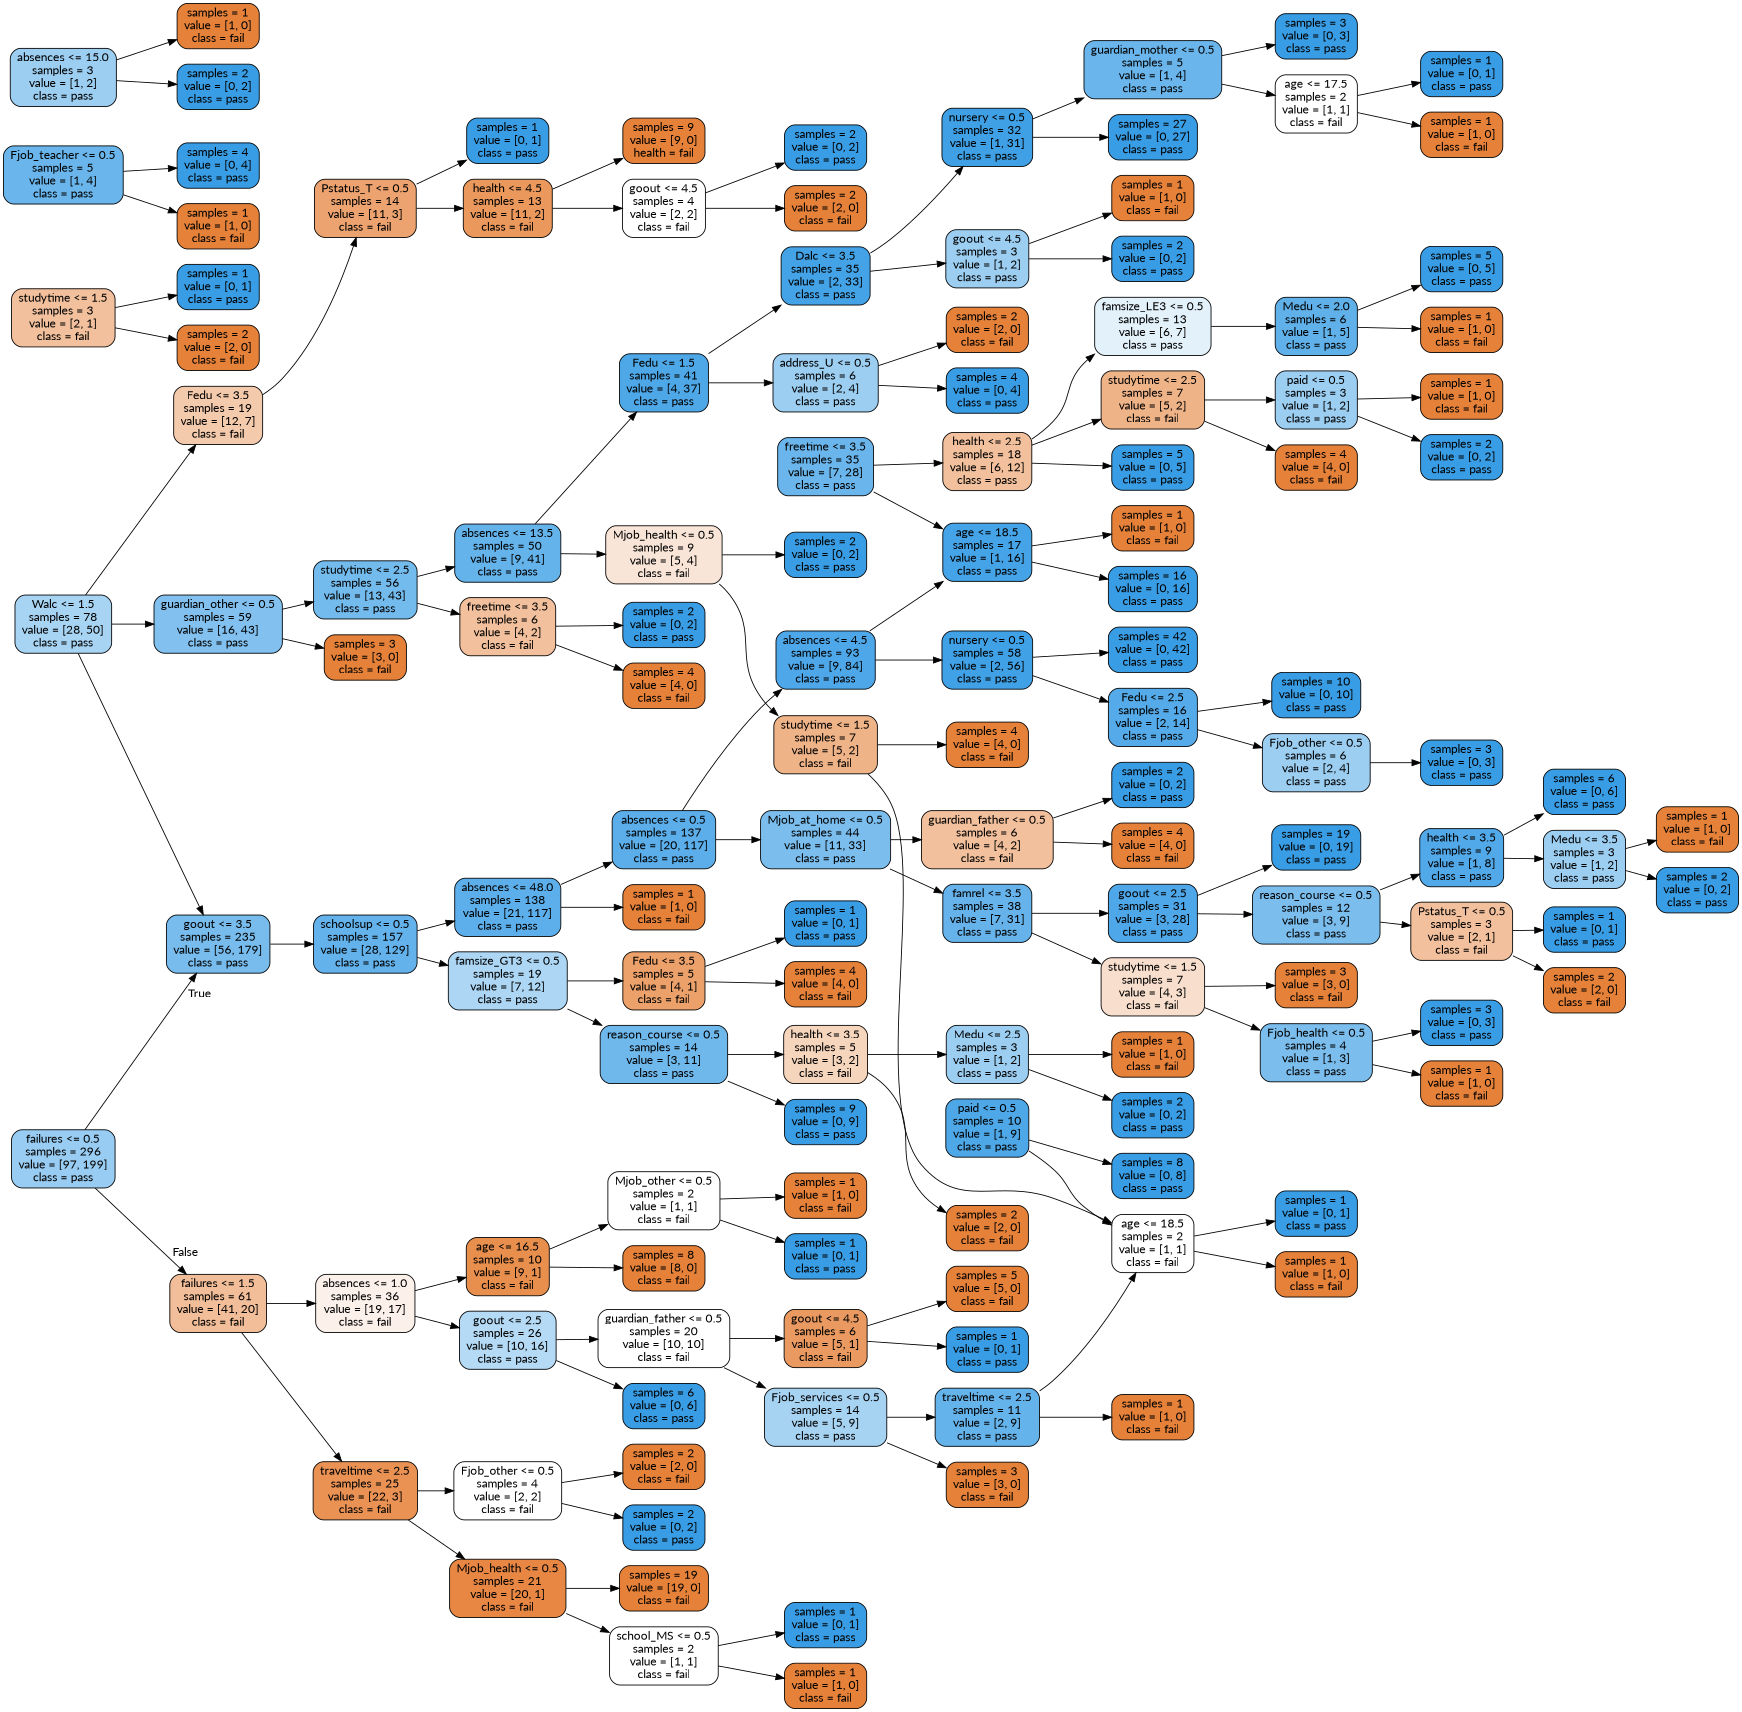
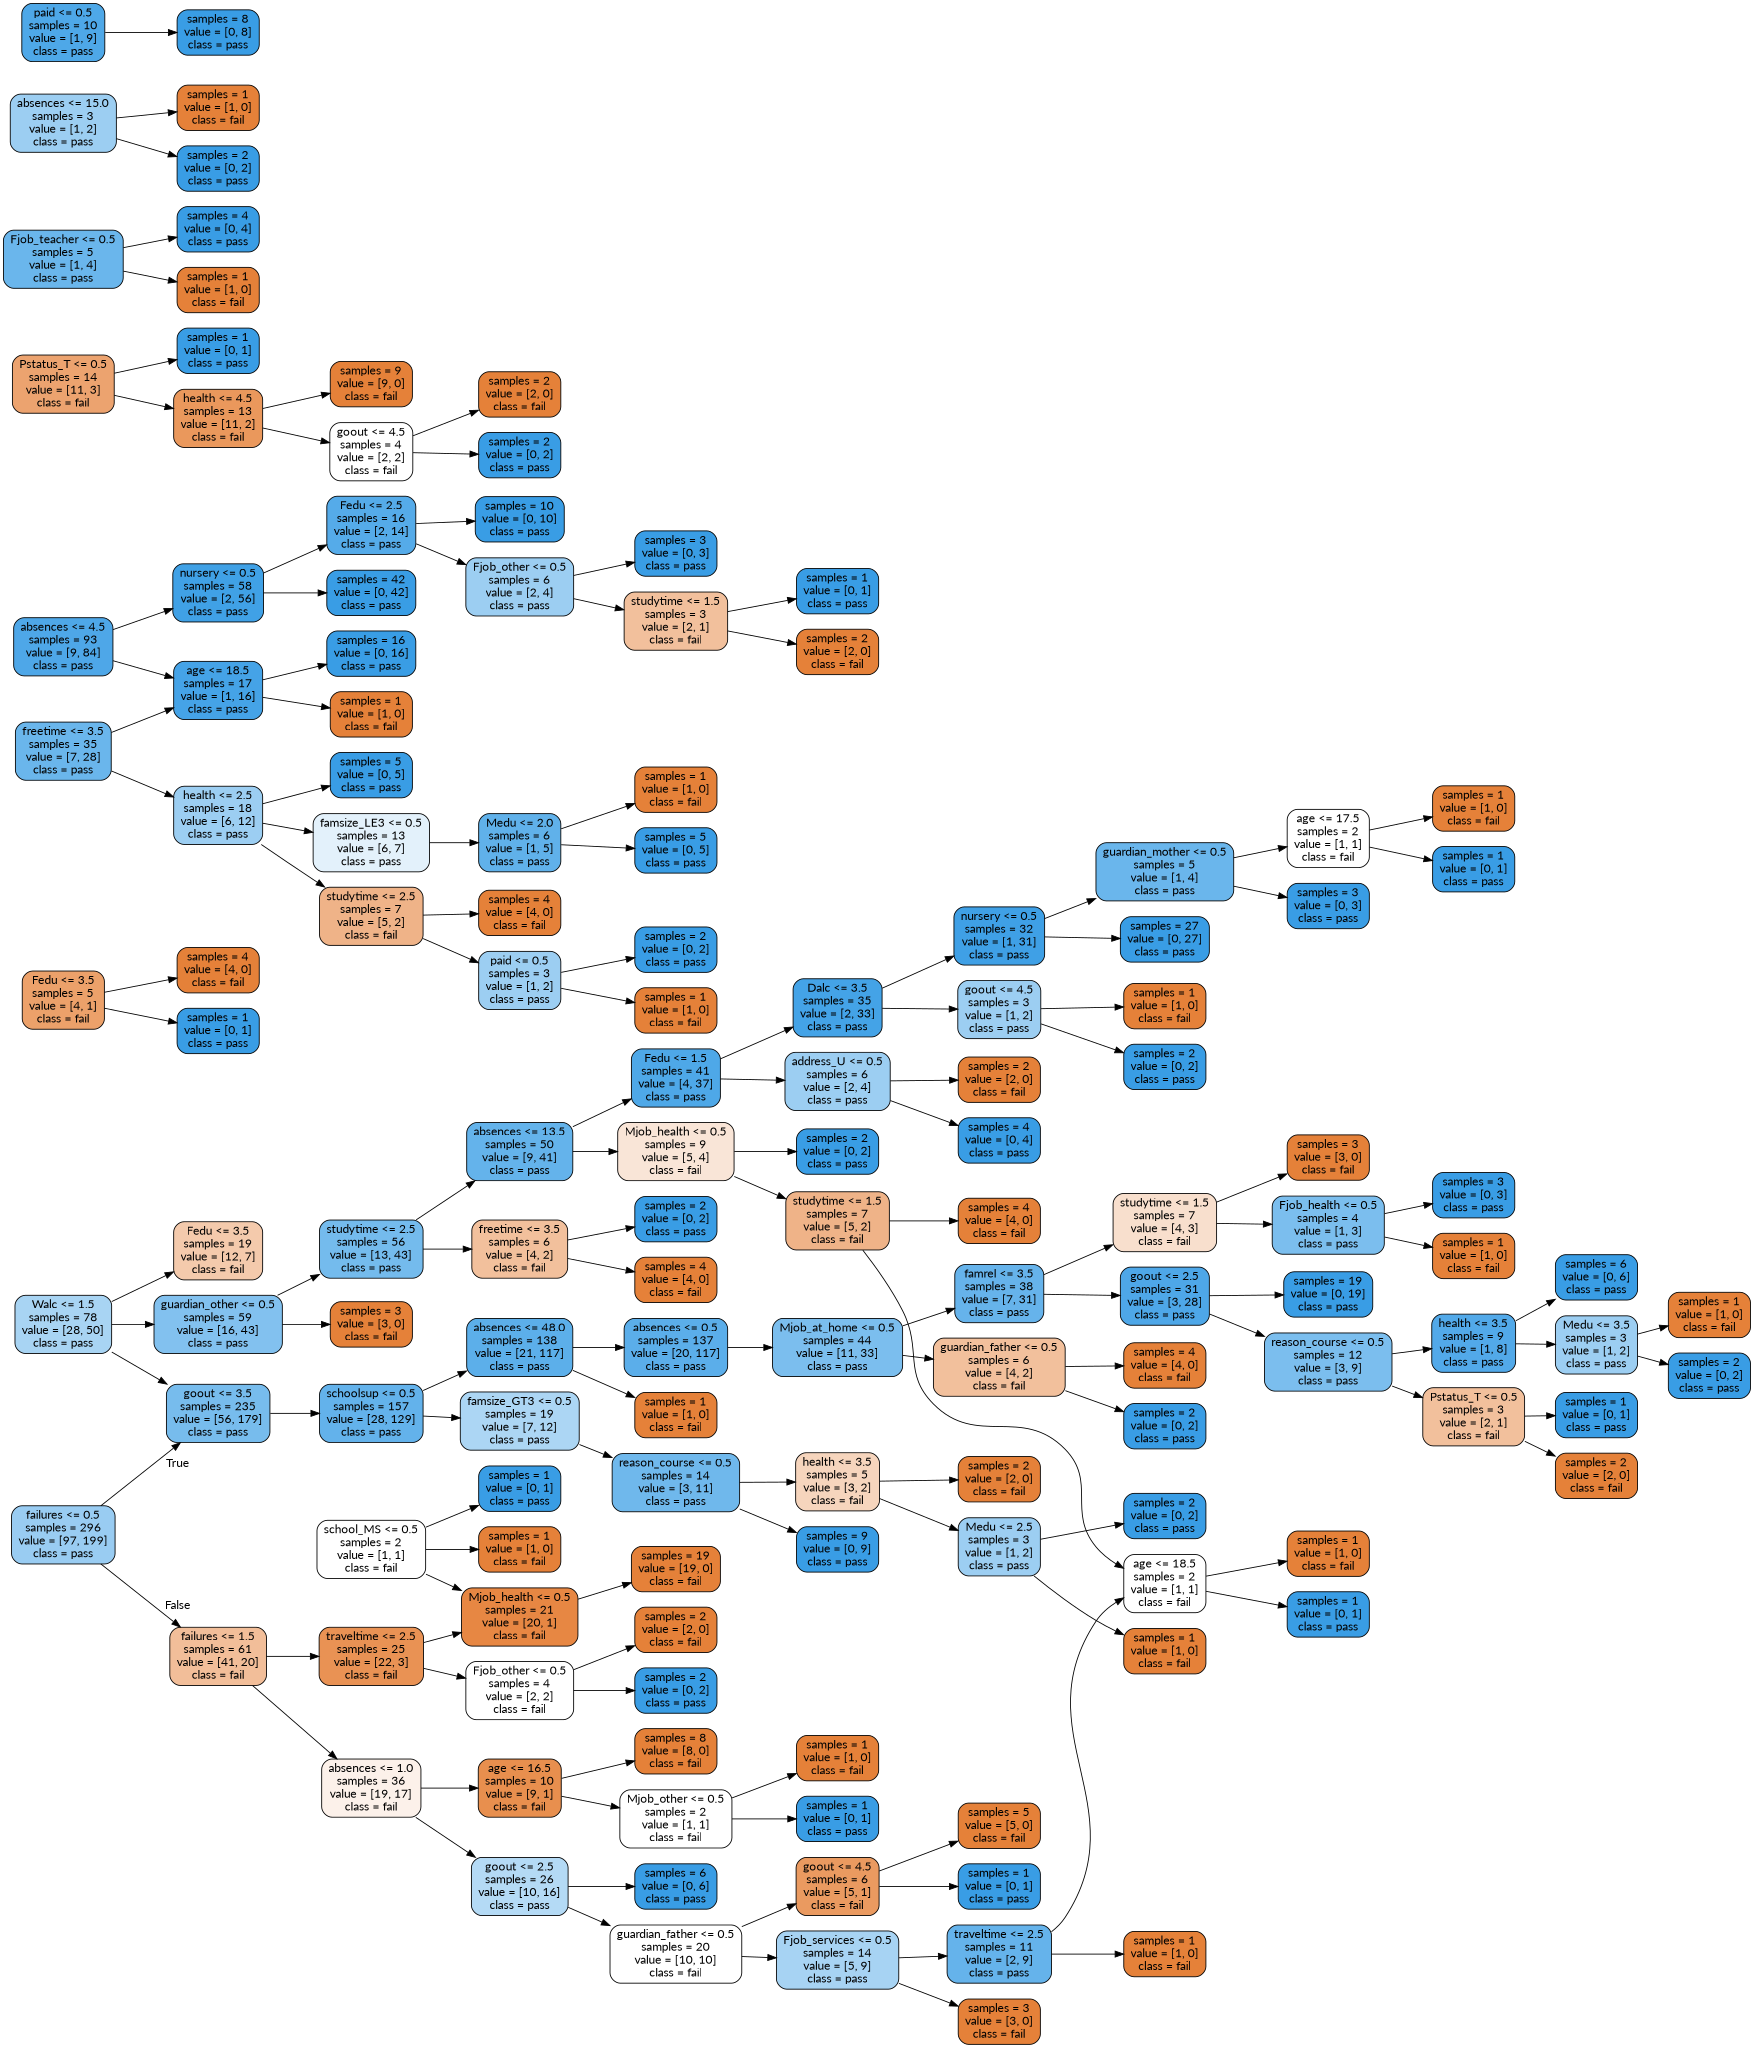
(664, 141) -> (371, 384)
(319, 327) -> none
(987, 462) -> (218, 815)
none -> (595, 603)
(725, 750) -> none
(591, 981) -> none
(1067, 1186) -> none
(584, 1621) -> (440, 1581)
